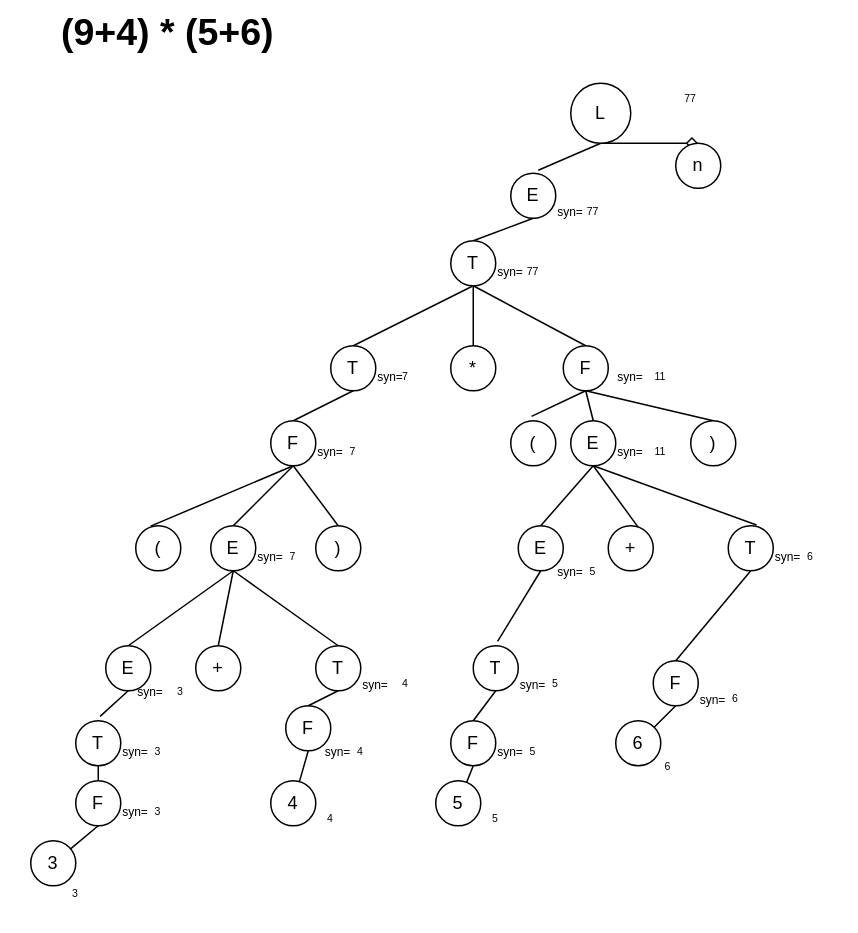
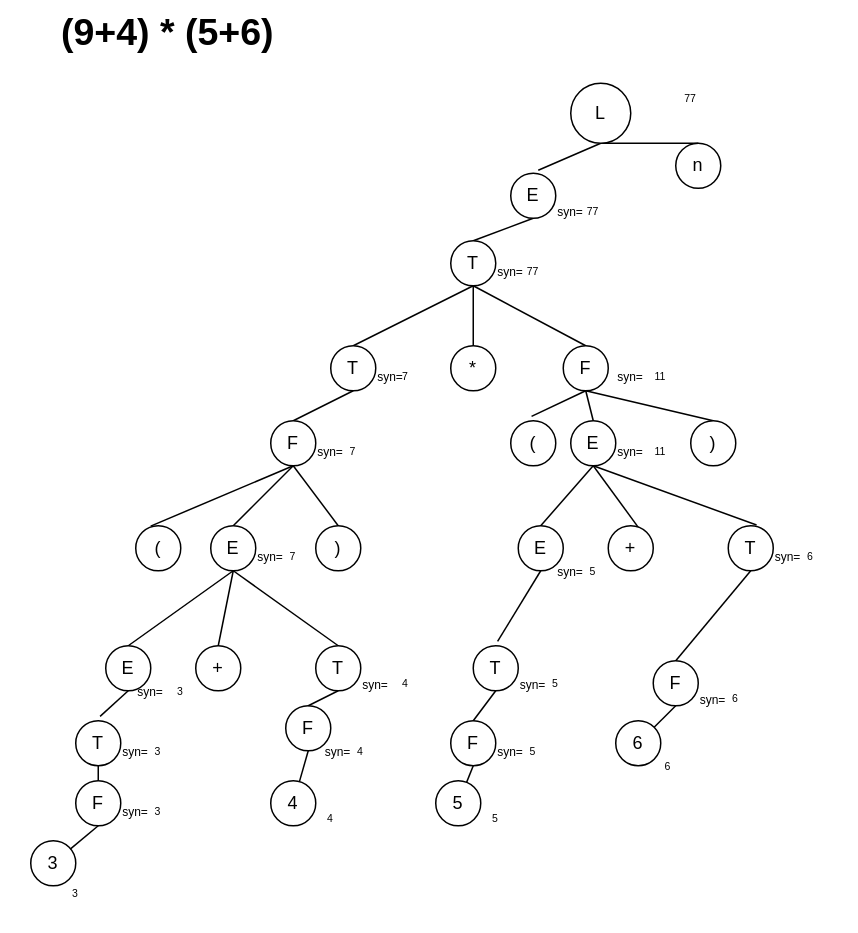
(686, 143) -> (691, 143)
